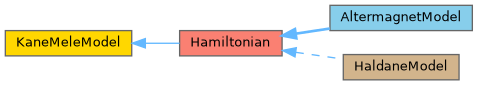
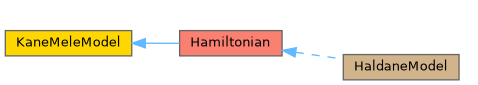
(401, 18) -> none
